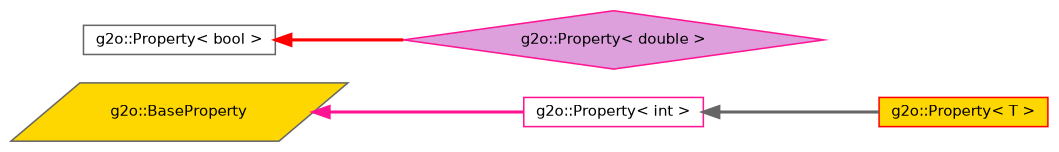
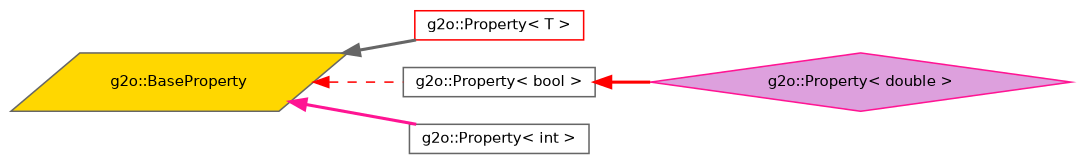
none -> (366, 82)
(614, 112) -> (499, 139)
(799, 112) -> (388, 45)
(963, 112) -> (499, 25)
